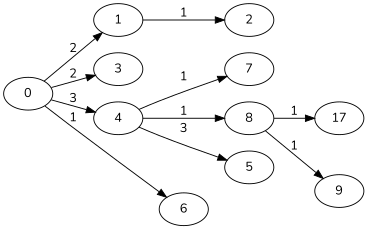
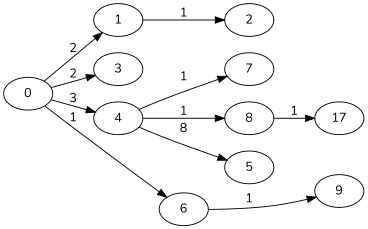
(184, 129) -> (184, 129)
(291, 152) -> (258, 207)
